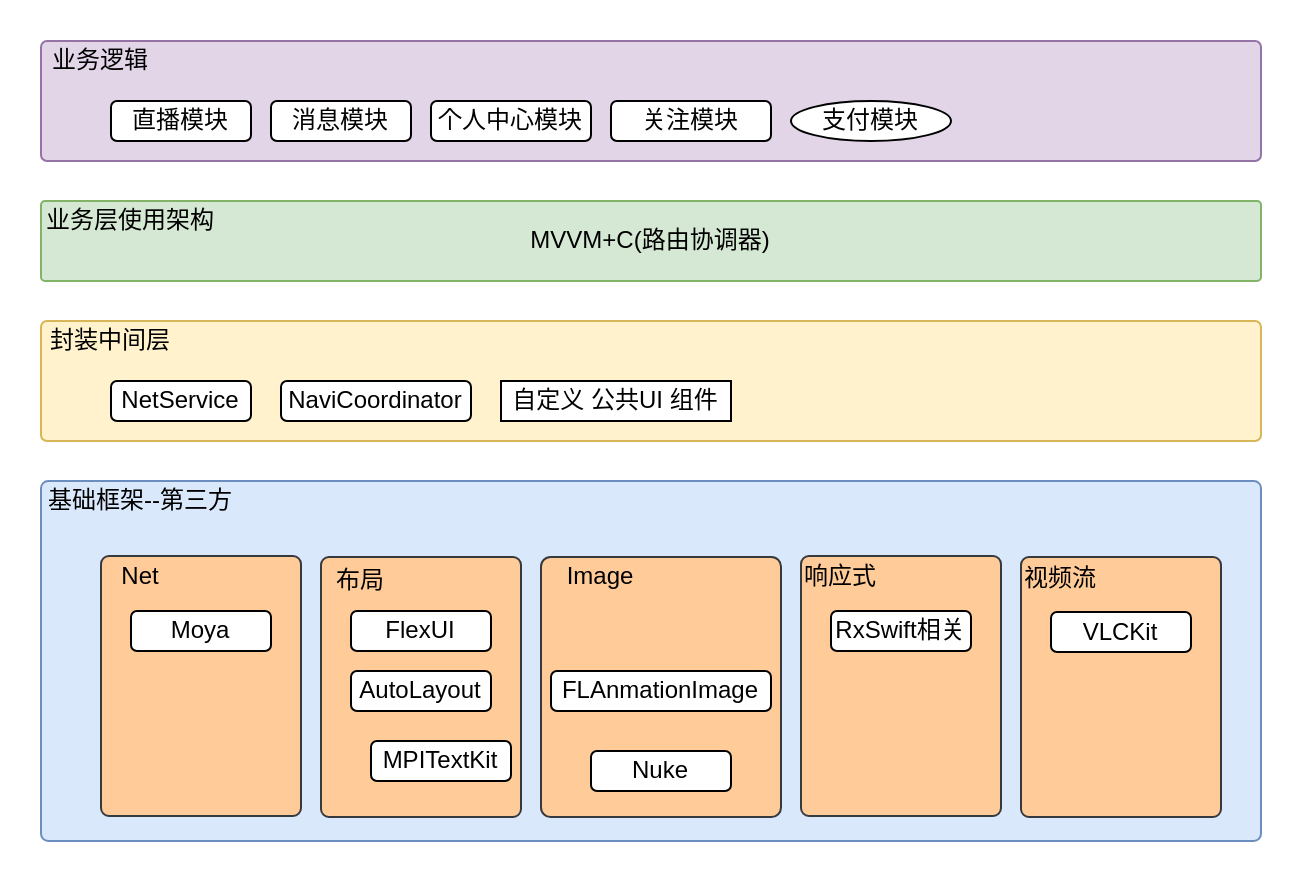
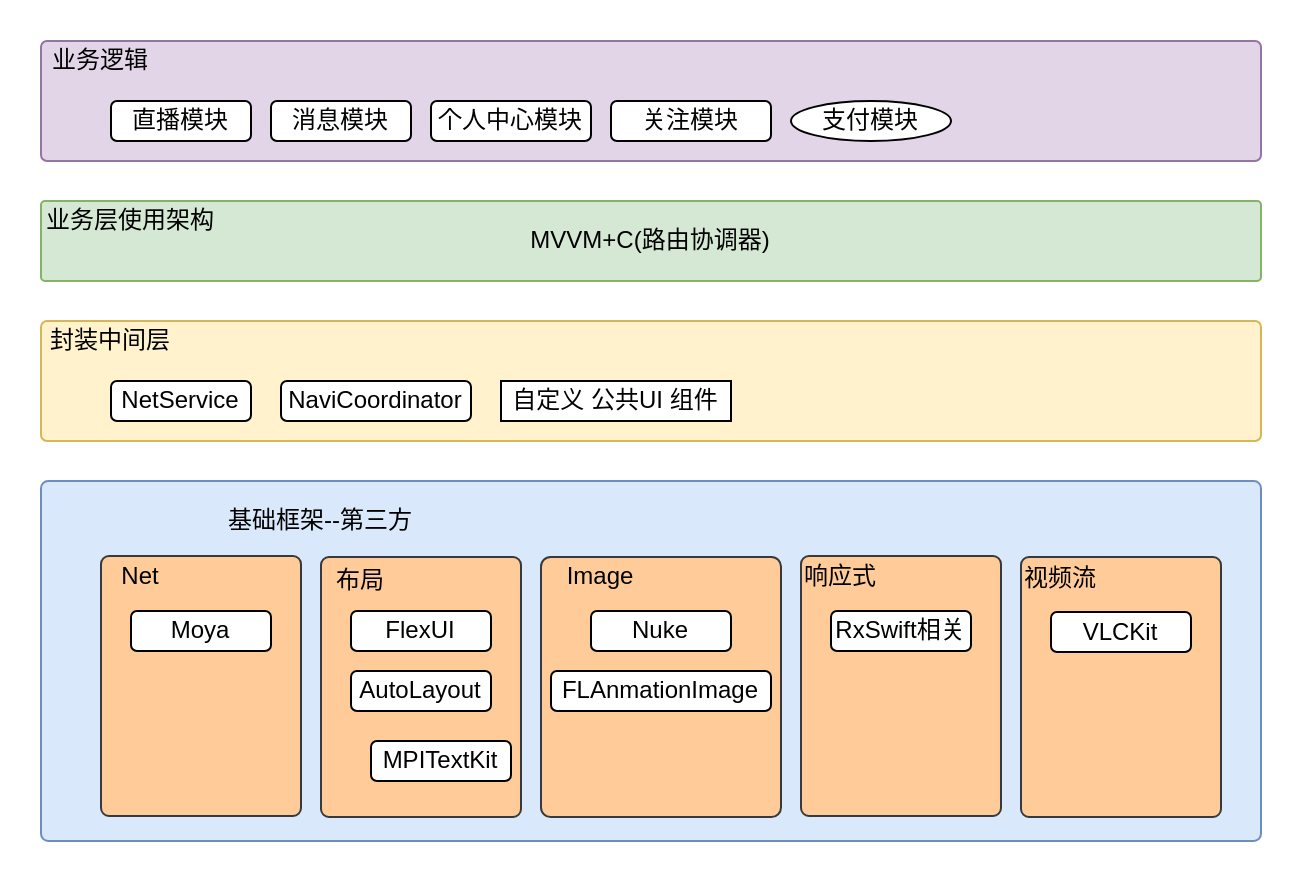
(141, 501) -> (321, 521)
(661, 771) -> (661, 631)
